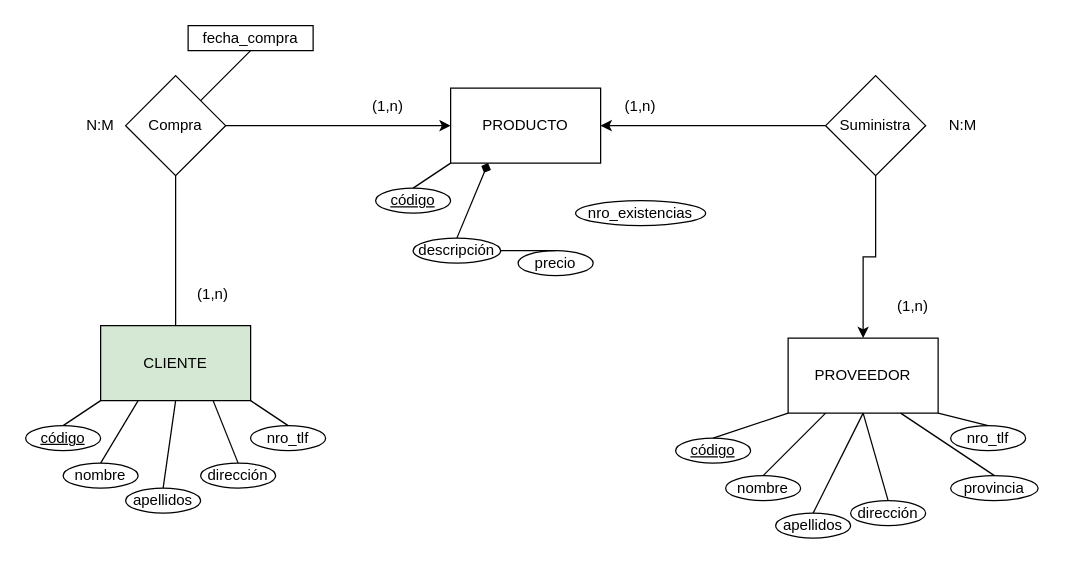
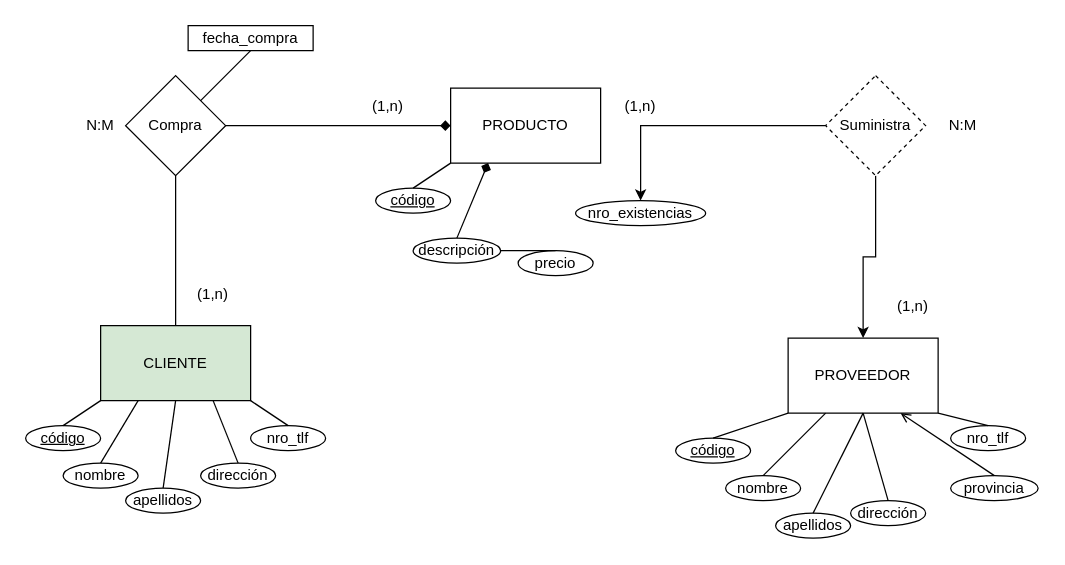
(441, 126) -> (440, 126)
(626, 126) -> (641, 159)
(876, 126) -> (876, 126)
(904, 415) -> (905, 416)
